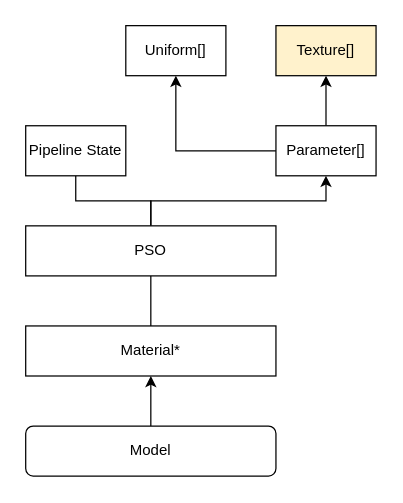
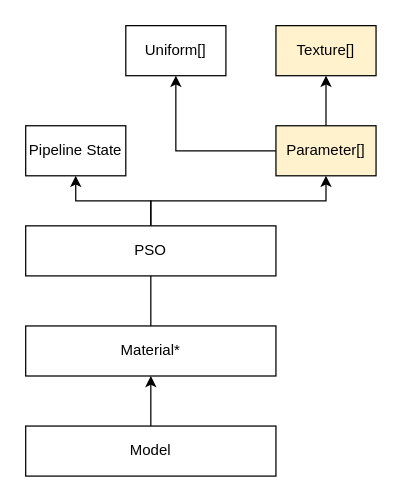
(326, 151) -> (326, 151)
(76, 182) -> (76, 186)
(151, 451) -> (151, 451)
